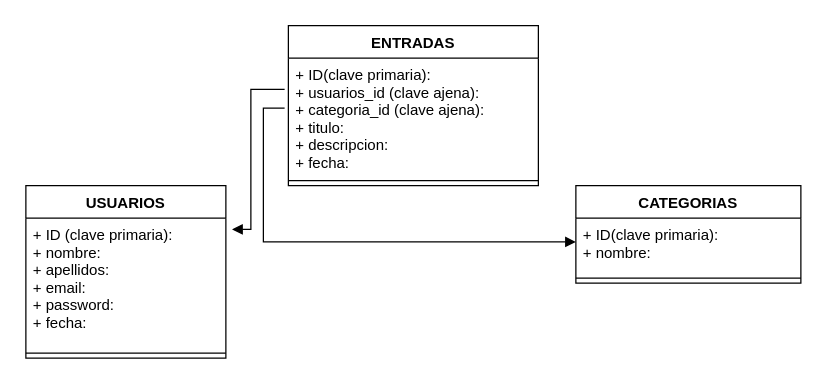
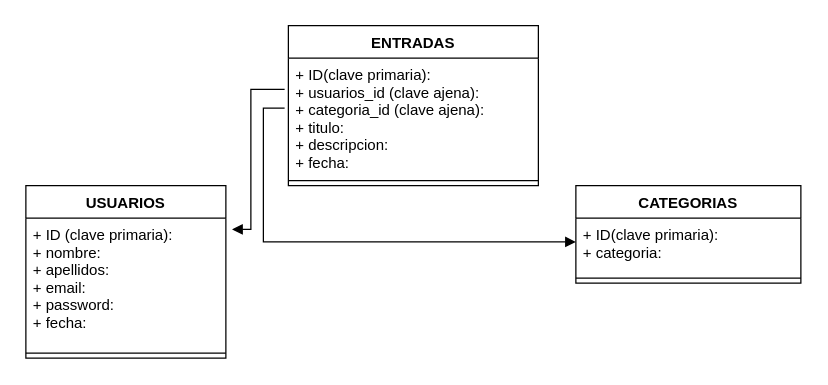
(659, 235) -> (659, 235)
